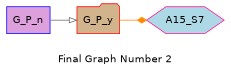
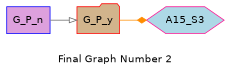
(185, 20) -> (185, 20)
